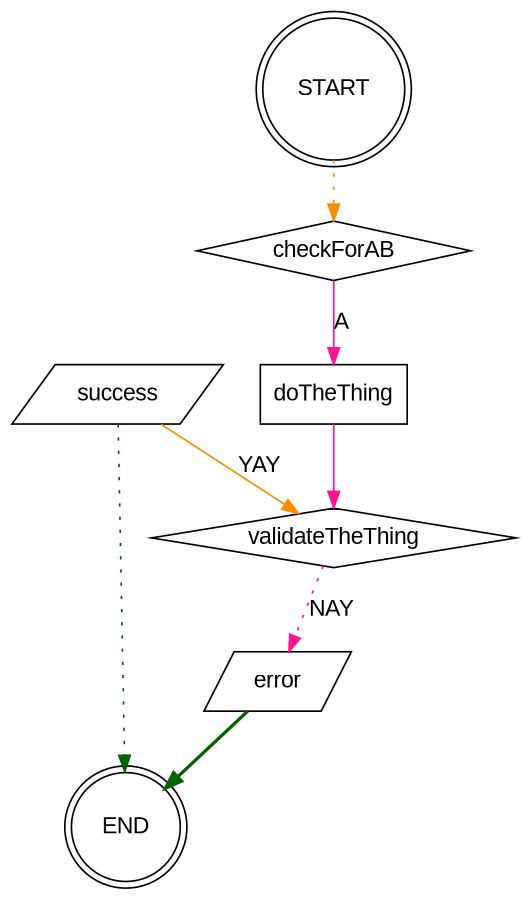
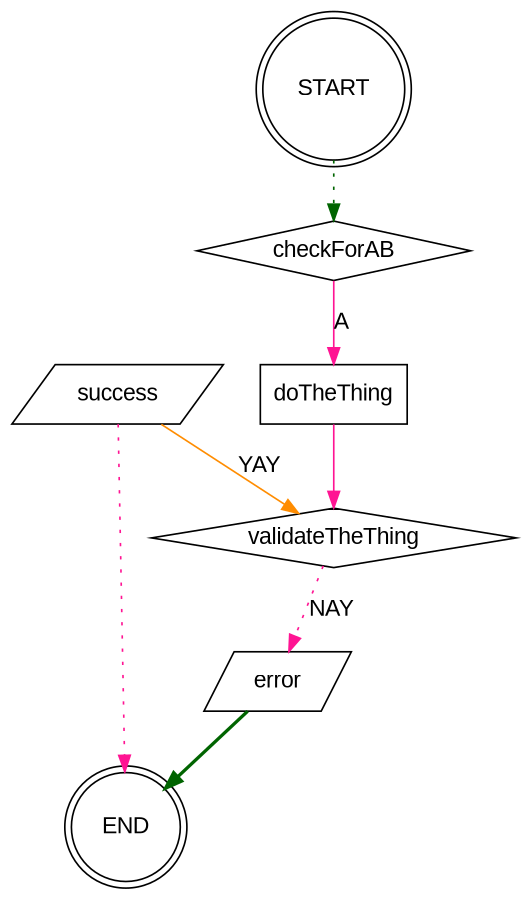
(334, 182) -> (334, 182)
(121, 590) -> (121, 590)
